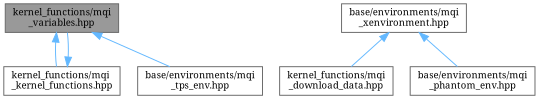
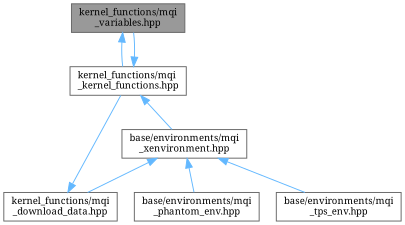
(136, 52) -> (266, 177)
none -> (160, 116)
none -> (97, 140)
